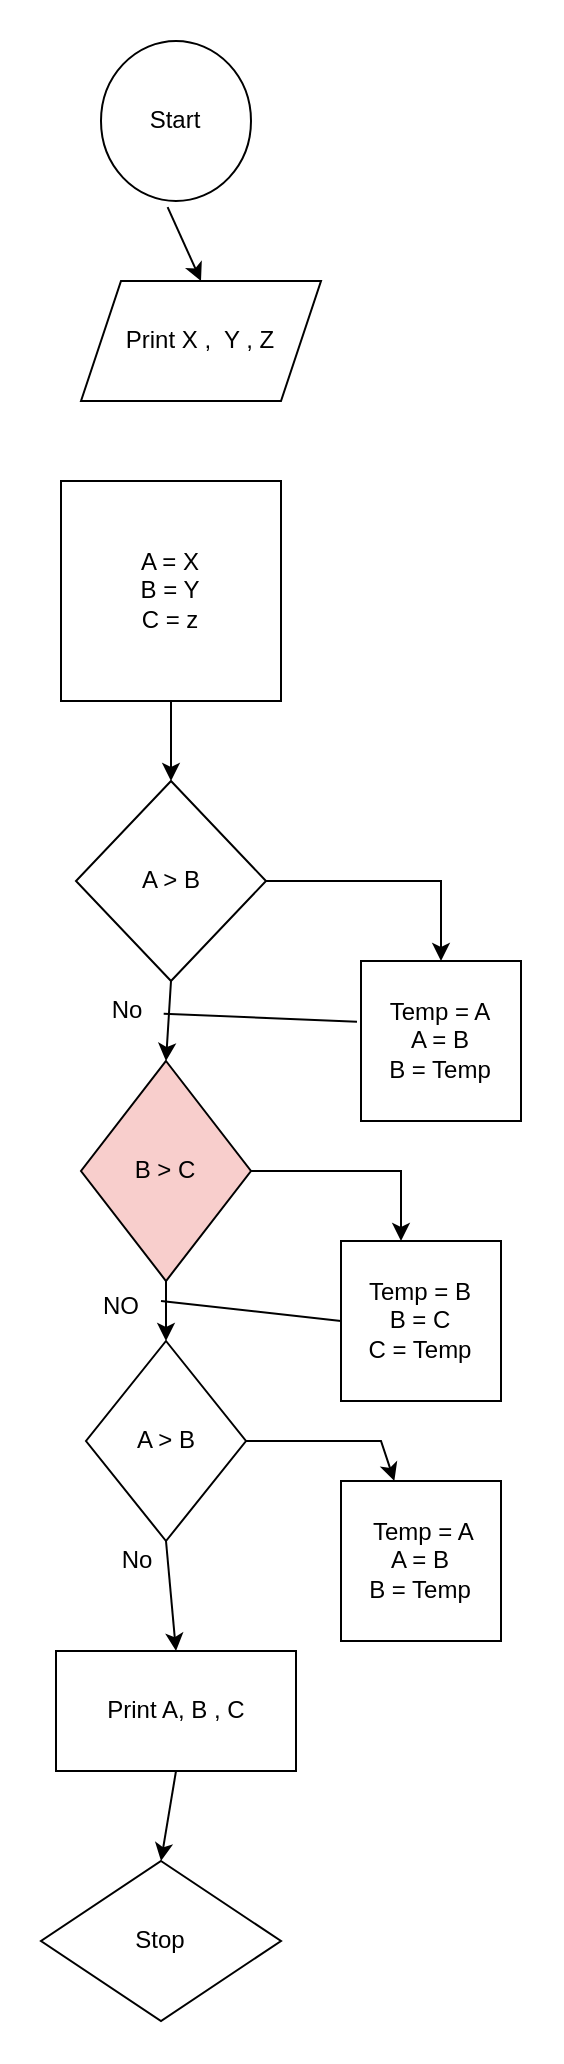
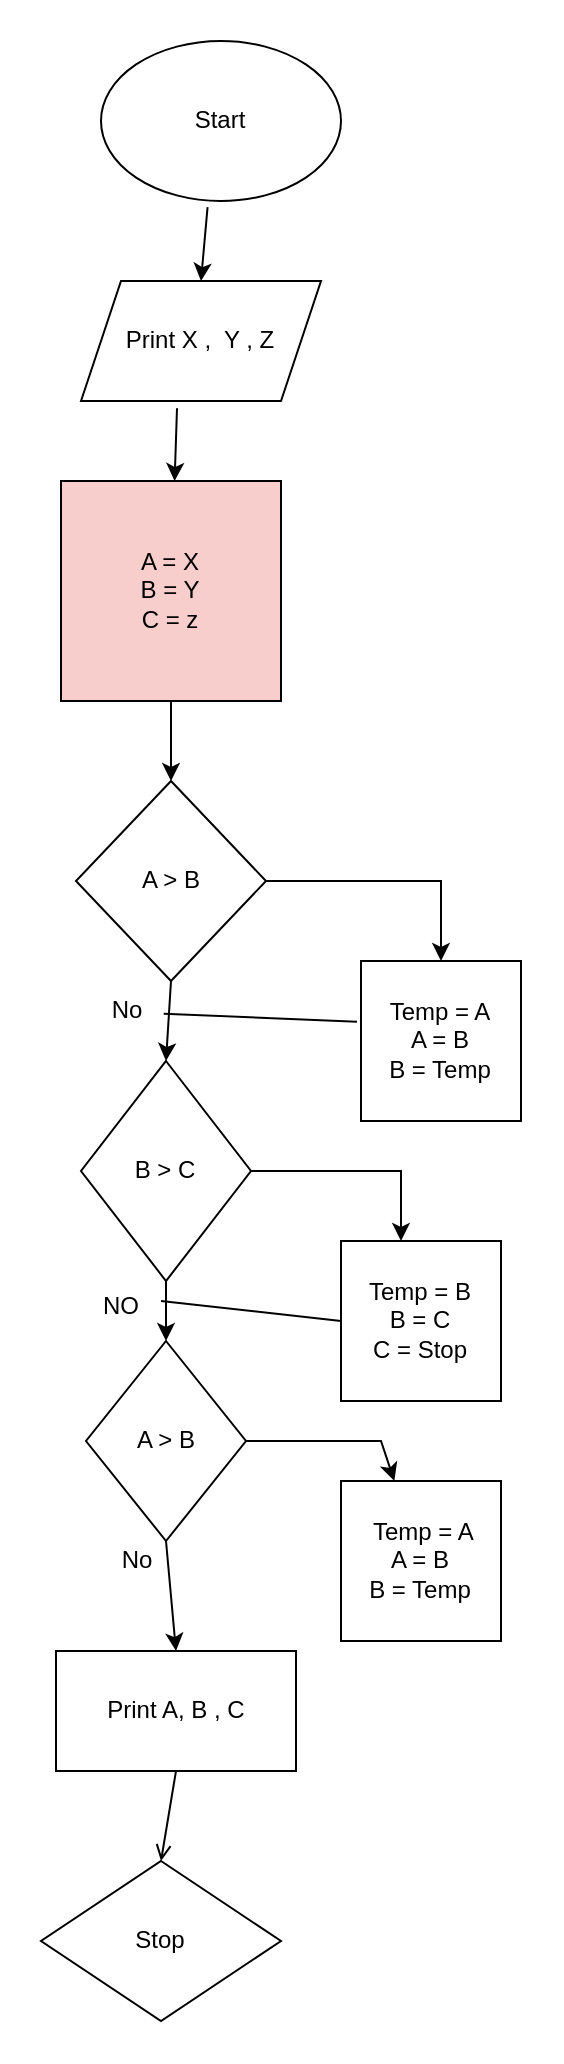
(176, 121) -> (221, 121)
none -> (176, 438)
(171, 591) -> (171, 591)
(166, 1171) -> (166, 1171)
(421, 1321) -> (421, 1321)
(163, 1846) -> (163, 1849)
